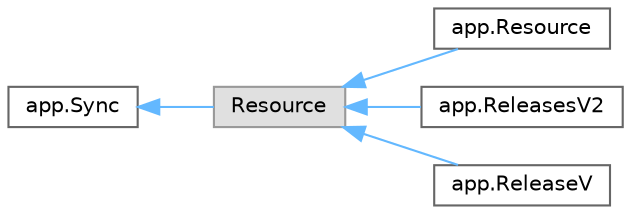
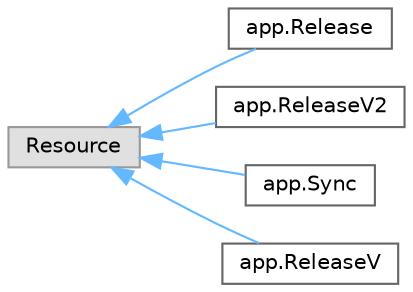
(522, 29) -> (310, 29)
(187, 107) -> (203, 168)
(522, 107) -> (310, 107)
